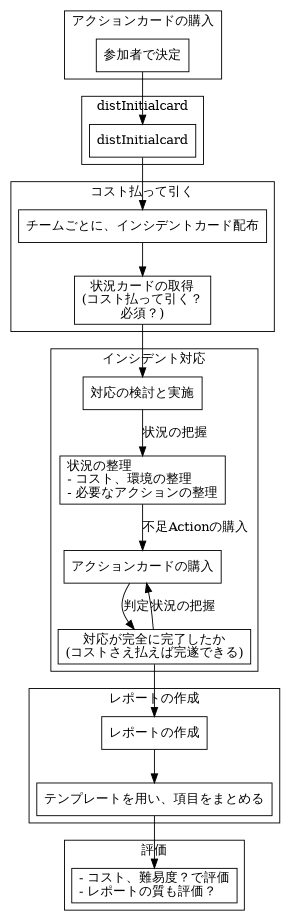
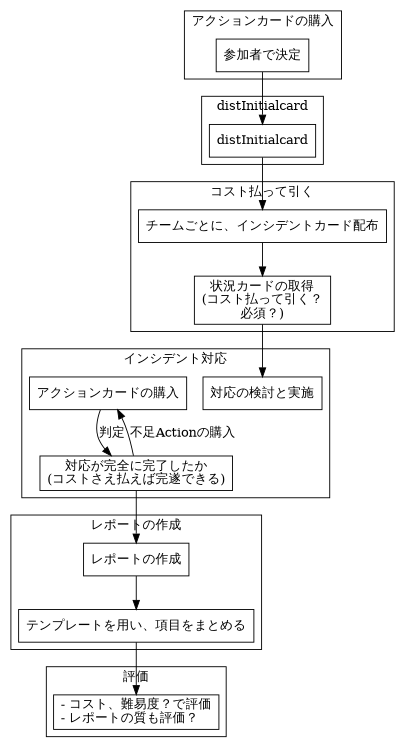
(143, 480) -> none
(183, 606) -> (183, 433)
